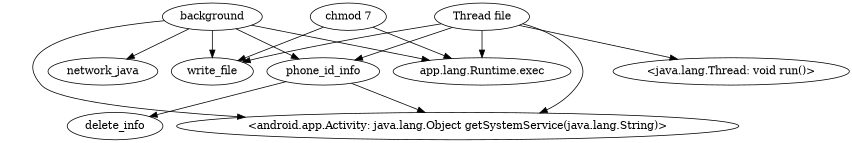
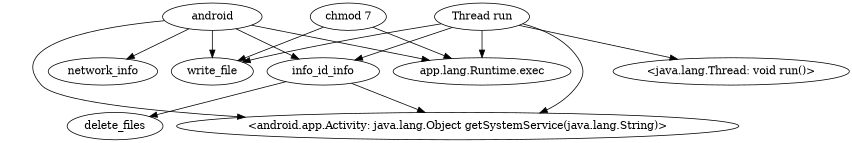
(212, 17) -> (212, 17)
(482, 17) -> (482, 17)
(103, 71) -> (103, 71)
(323, 71) -> (323, 71)
(115, 126) -> (115, 126)
